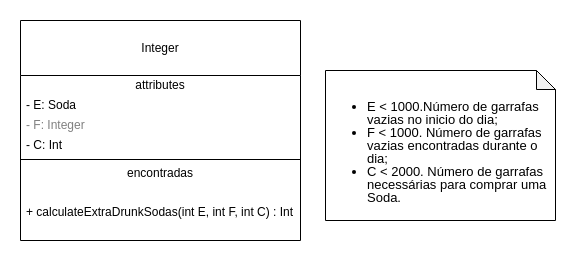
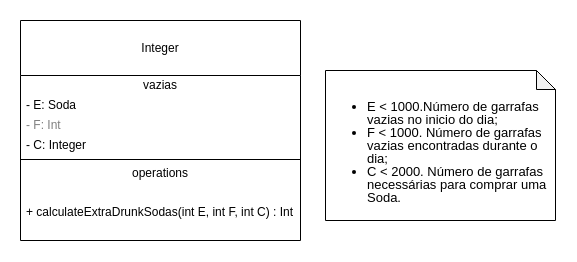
(161, 86) -> (161, 86)
(62, 126) -> (49, 126)
(49, 146) -> (62, 146)
(161, 174) -> (161, 174)
